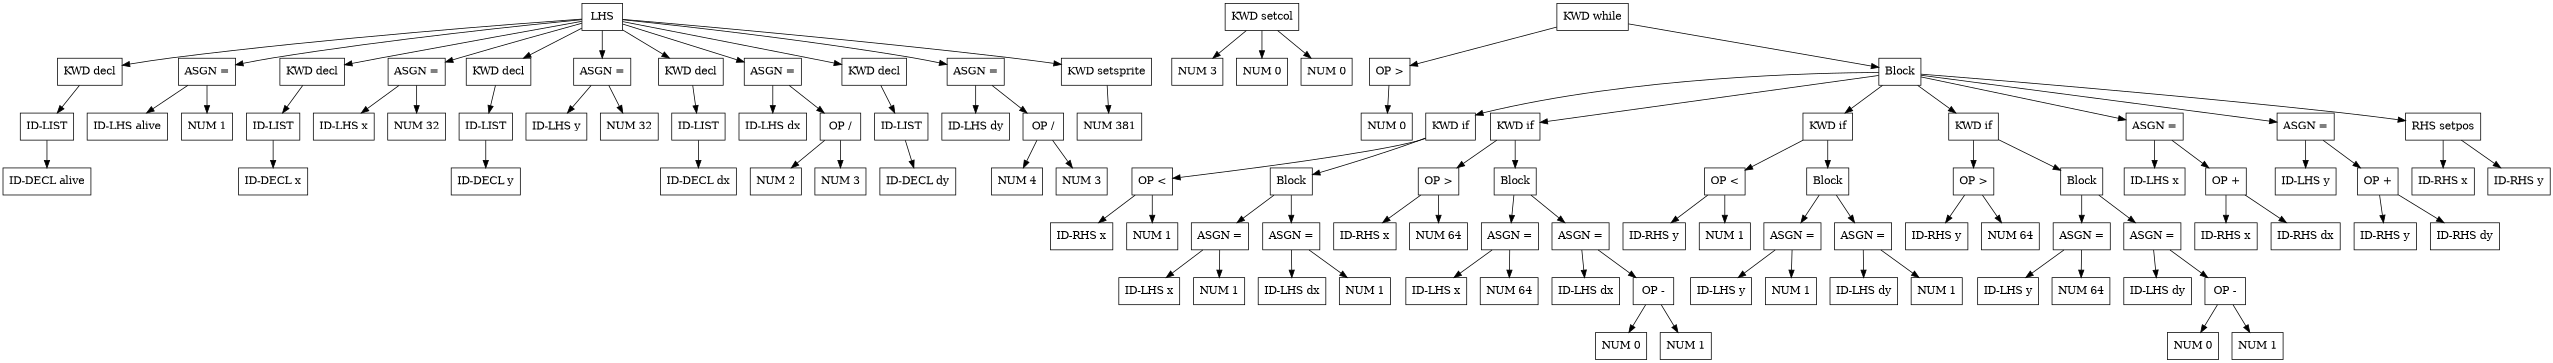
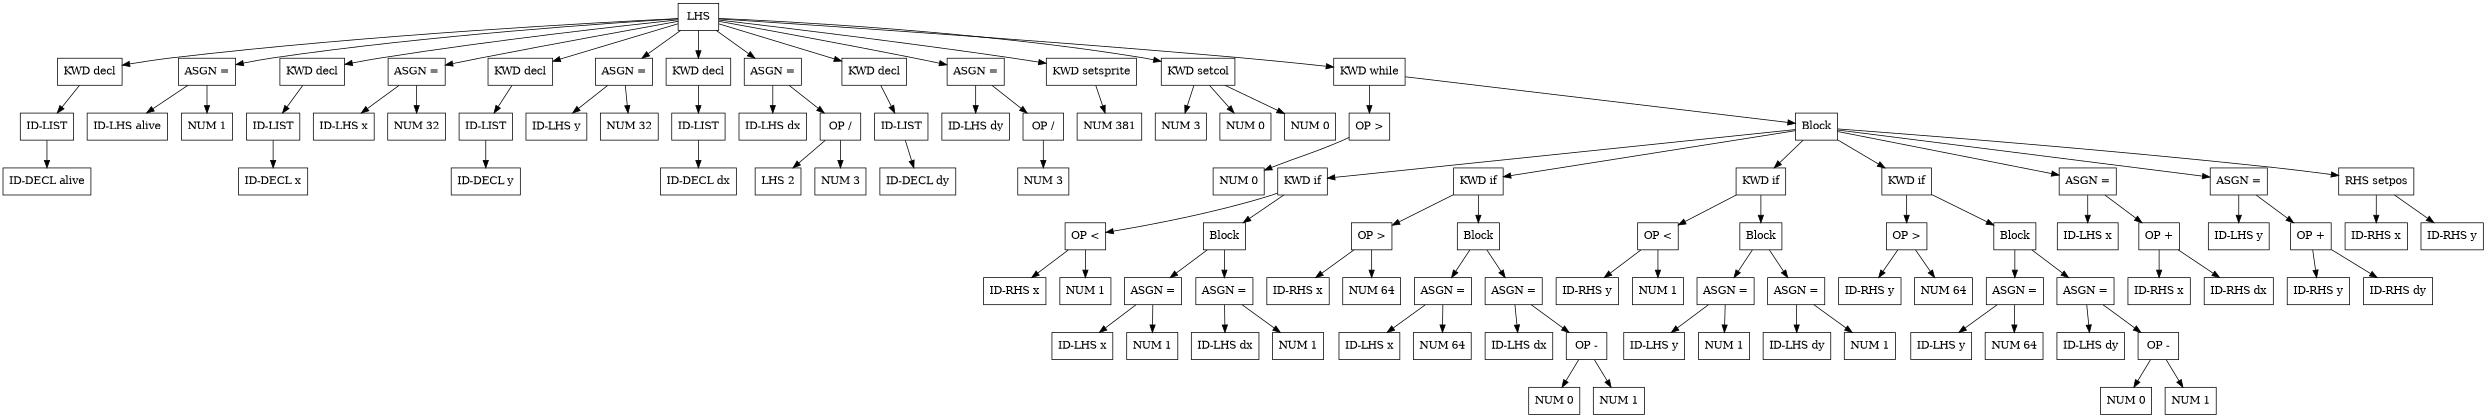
none -> (937, 33)
none -> (1098, 46)
(776, 181) -> (778, 181)
(1017, 181) -> none
